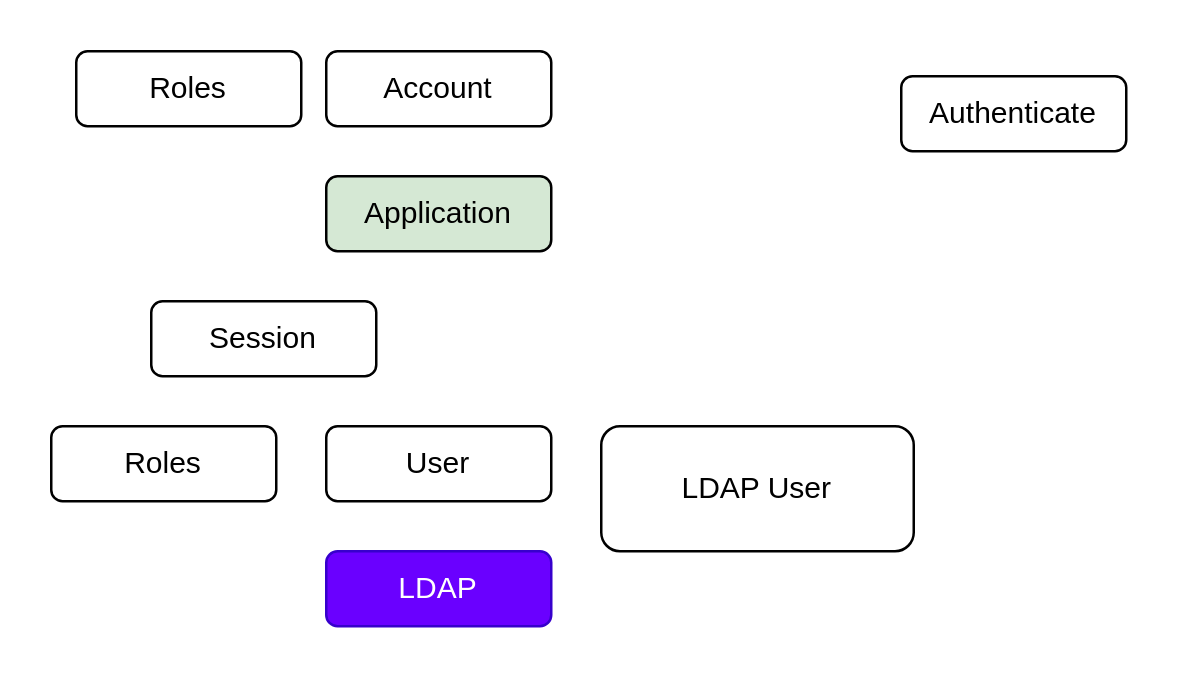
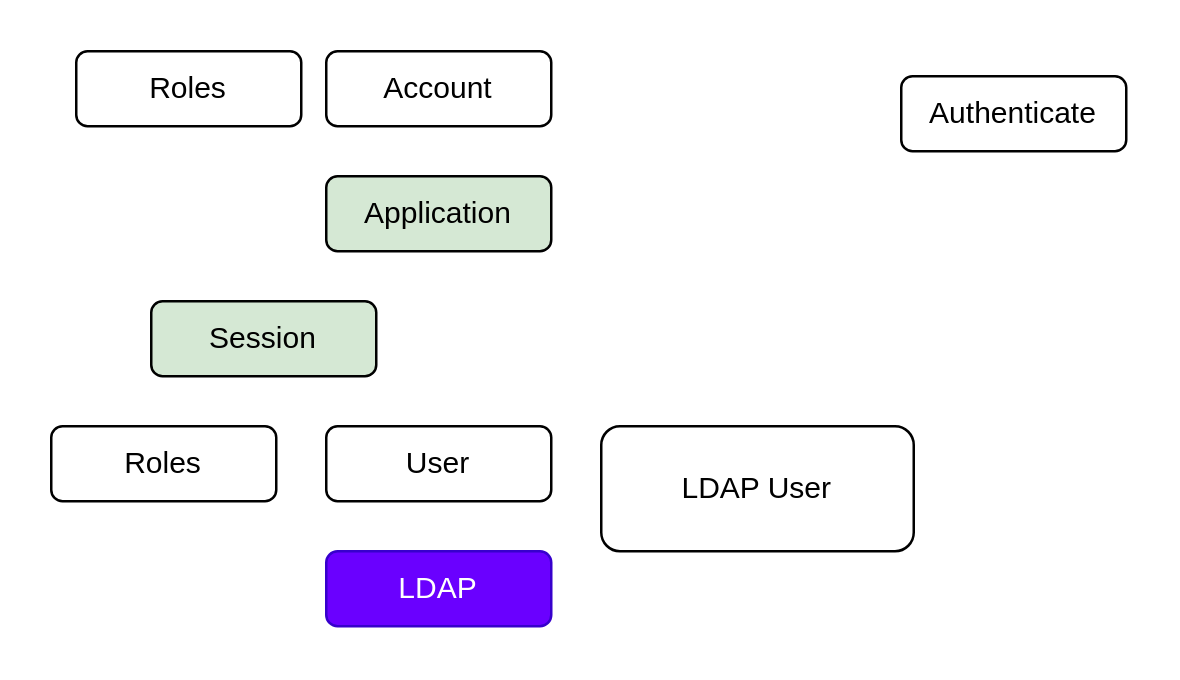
(264, 339) -> (264, 339)
